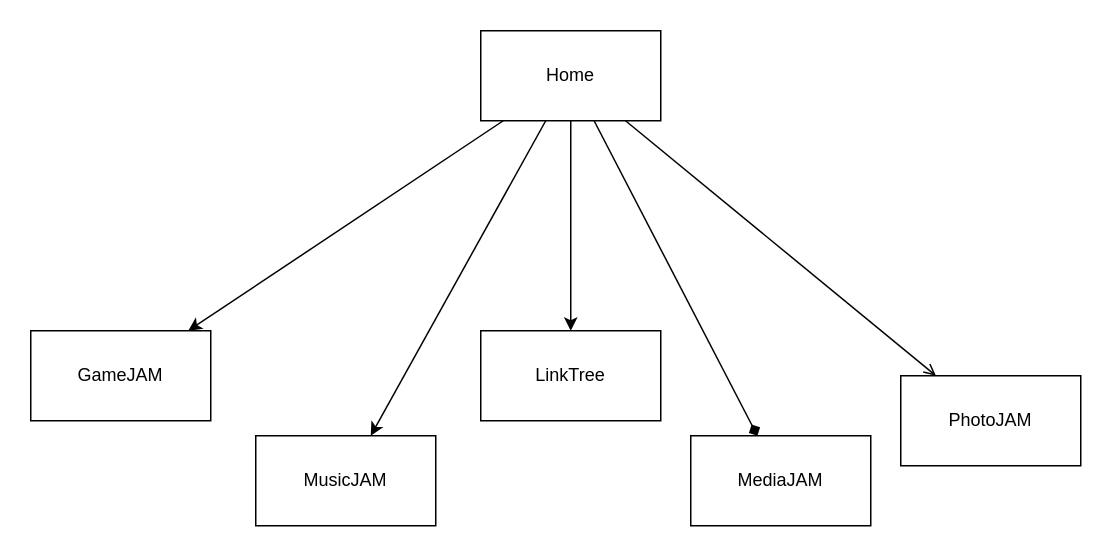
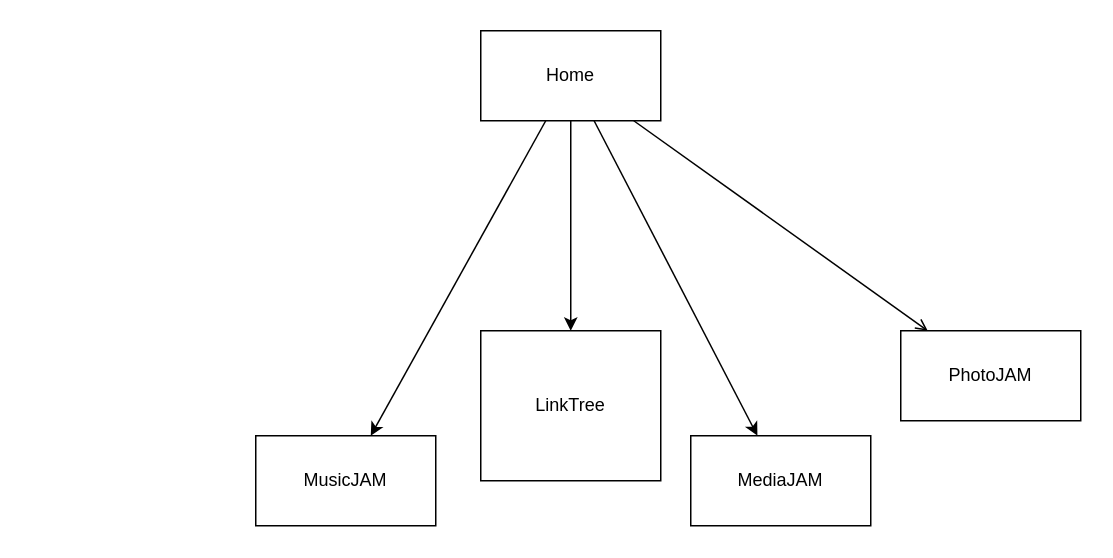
(350, 223) -> none
(121, 376) -> none
(571, 376) -> (571, 406)
(991, 421) -> (991, 376)
(752, 425) -> (752, 425)
